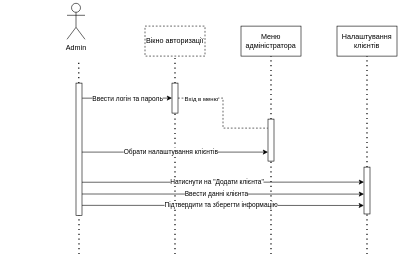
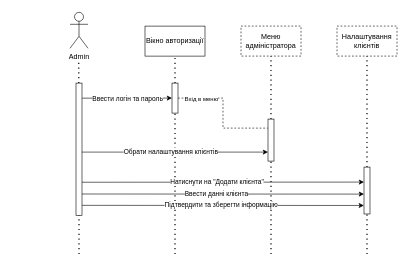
(76, 21) -> (79, 30)
(175, 41) -> (175, 41)
(271, 41) -> (271, 41)
(367, 41) -> (367, 41)
